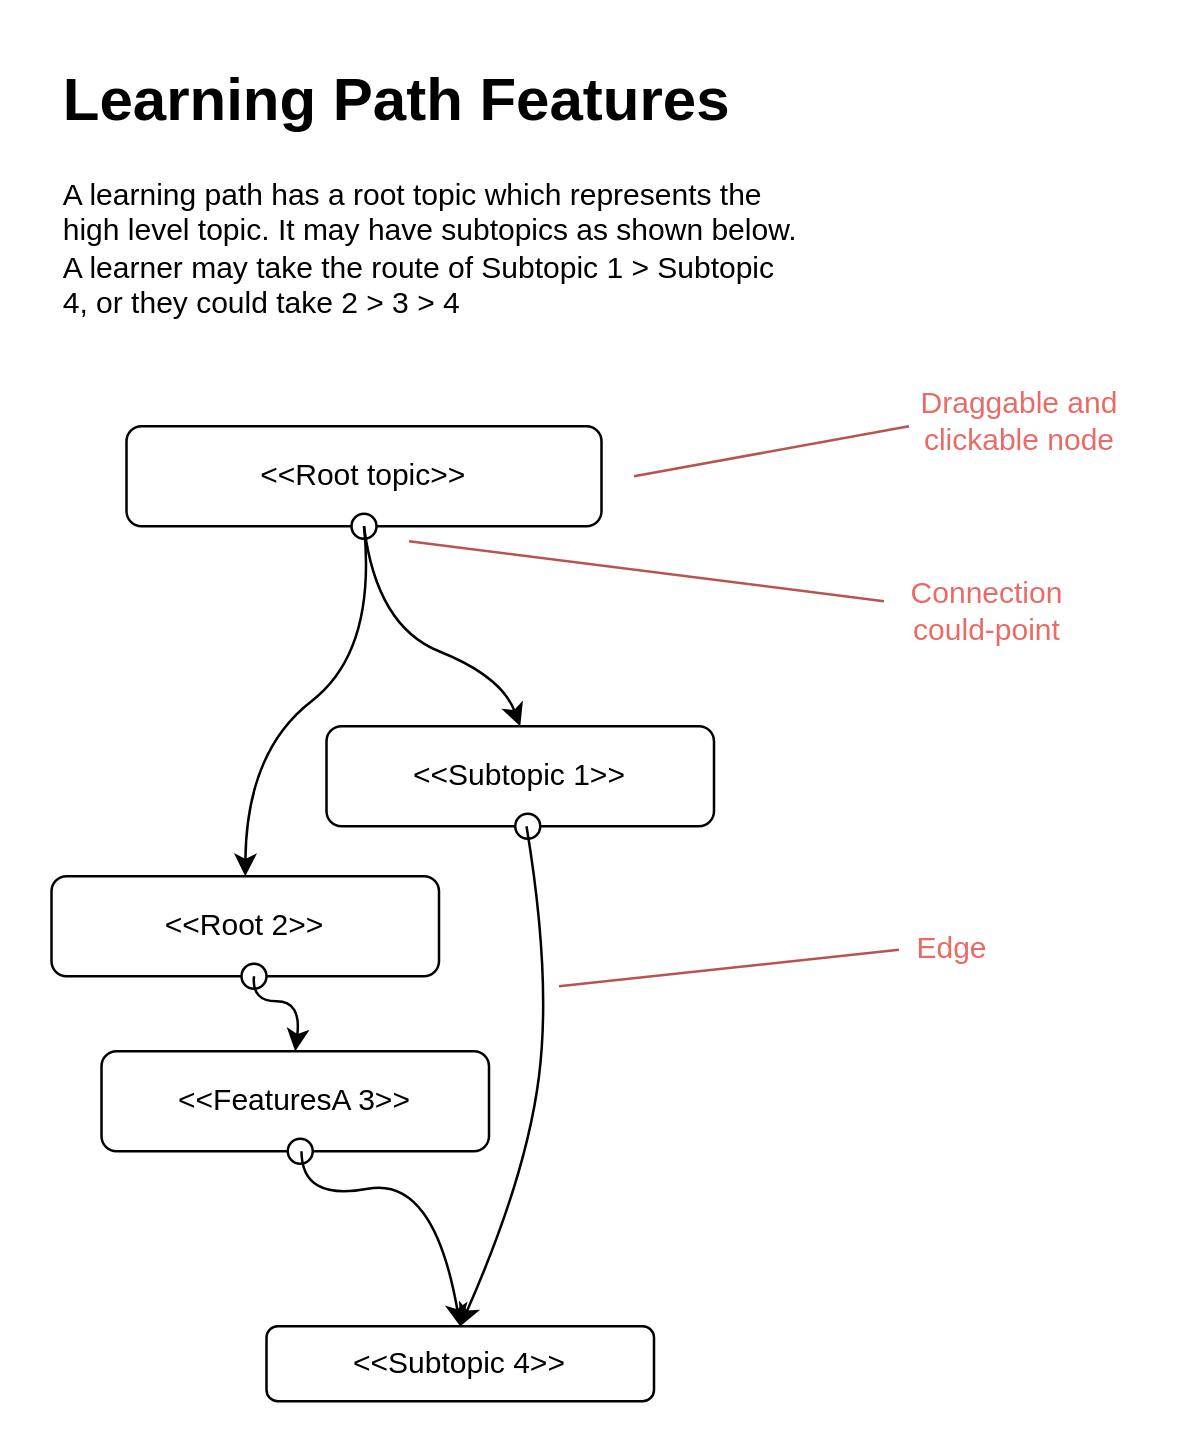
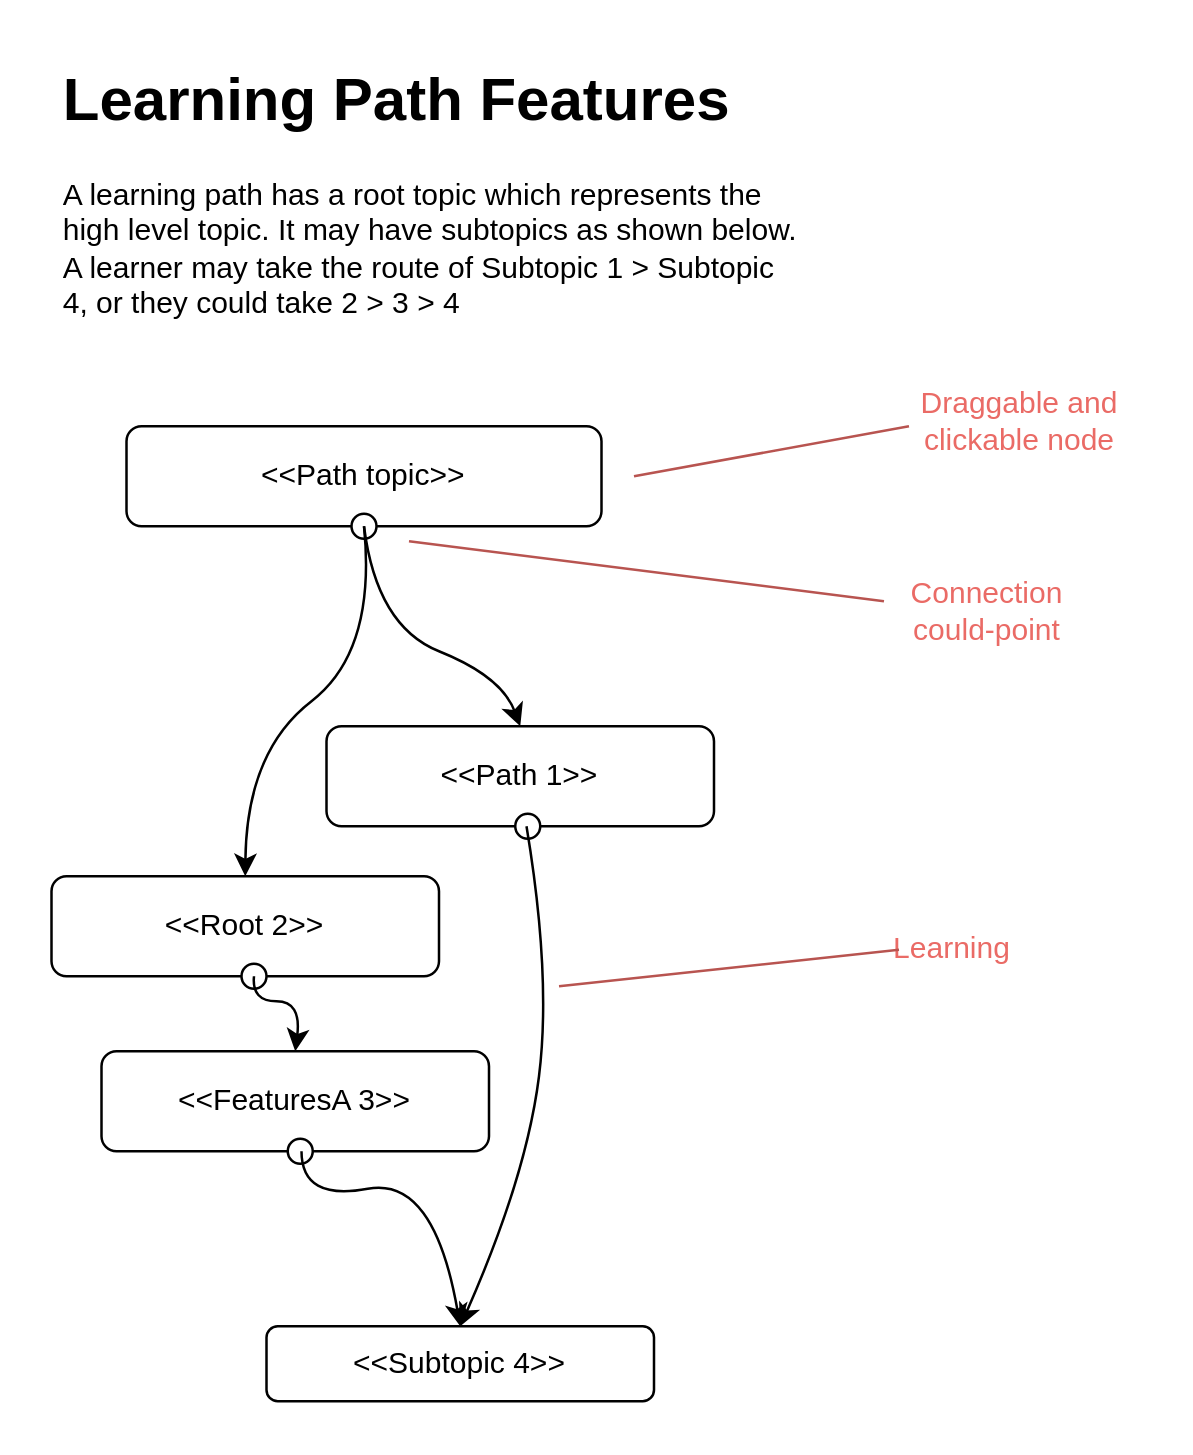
(364, 476) -> (364, 476)
(520, 776) -> (520, 776)
(953, 949) -> (953, 949)
